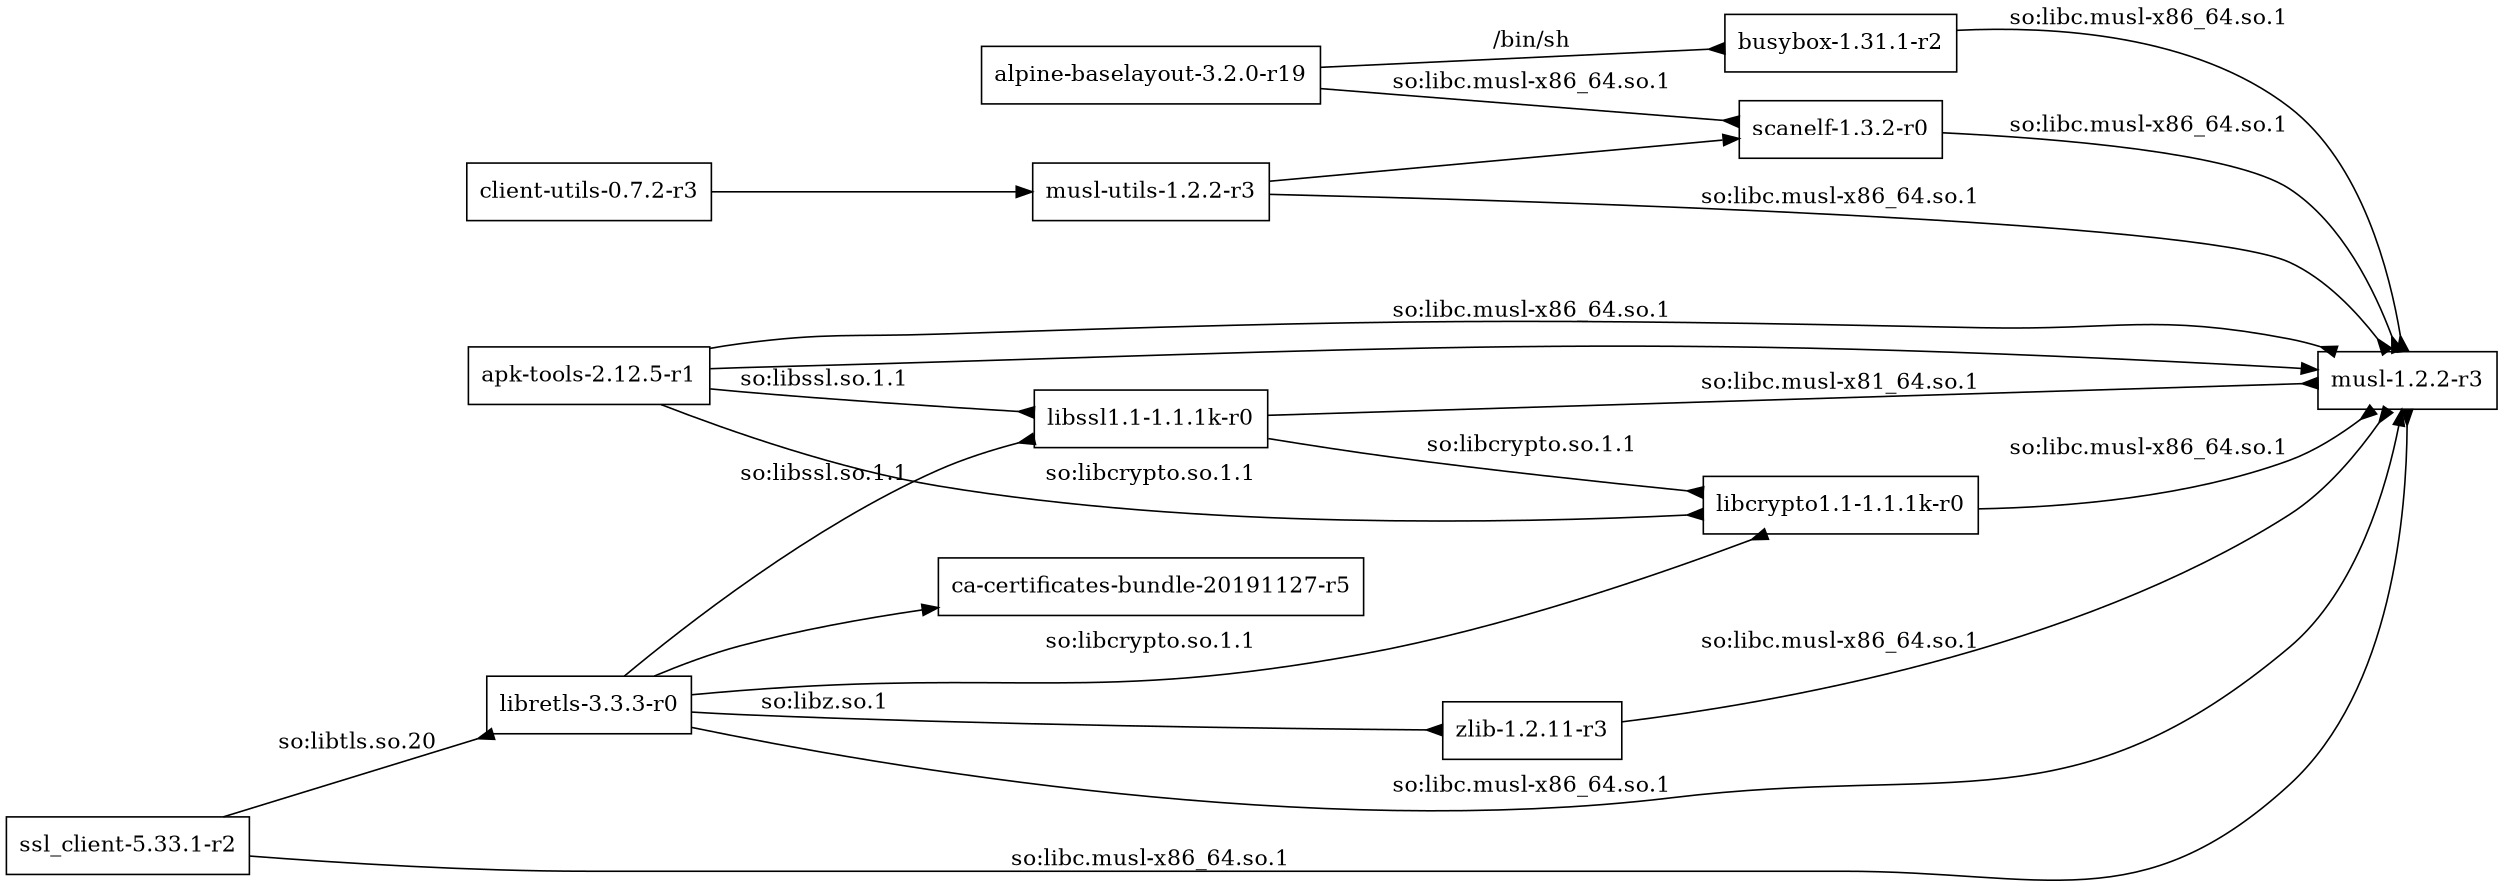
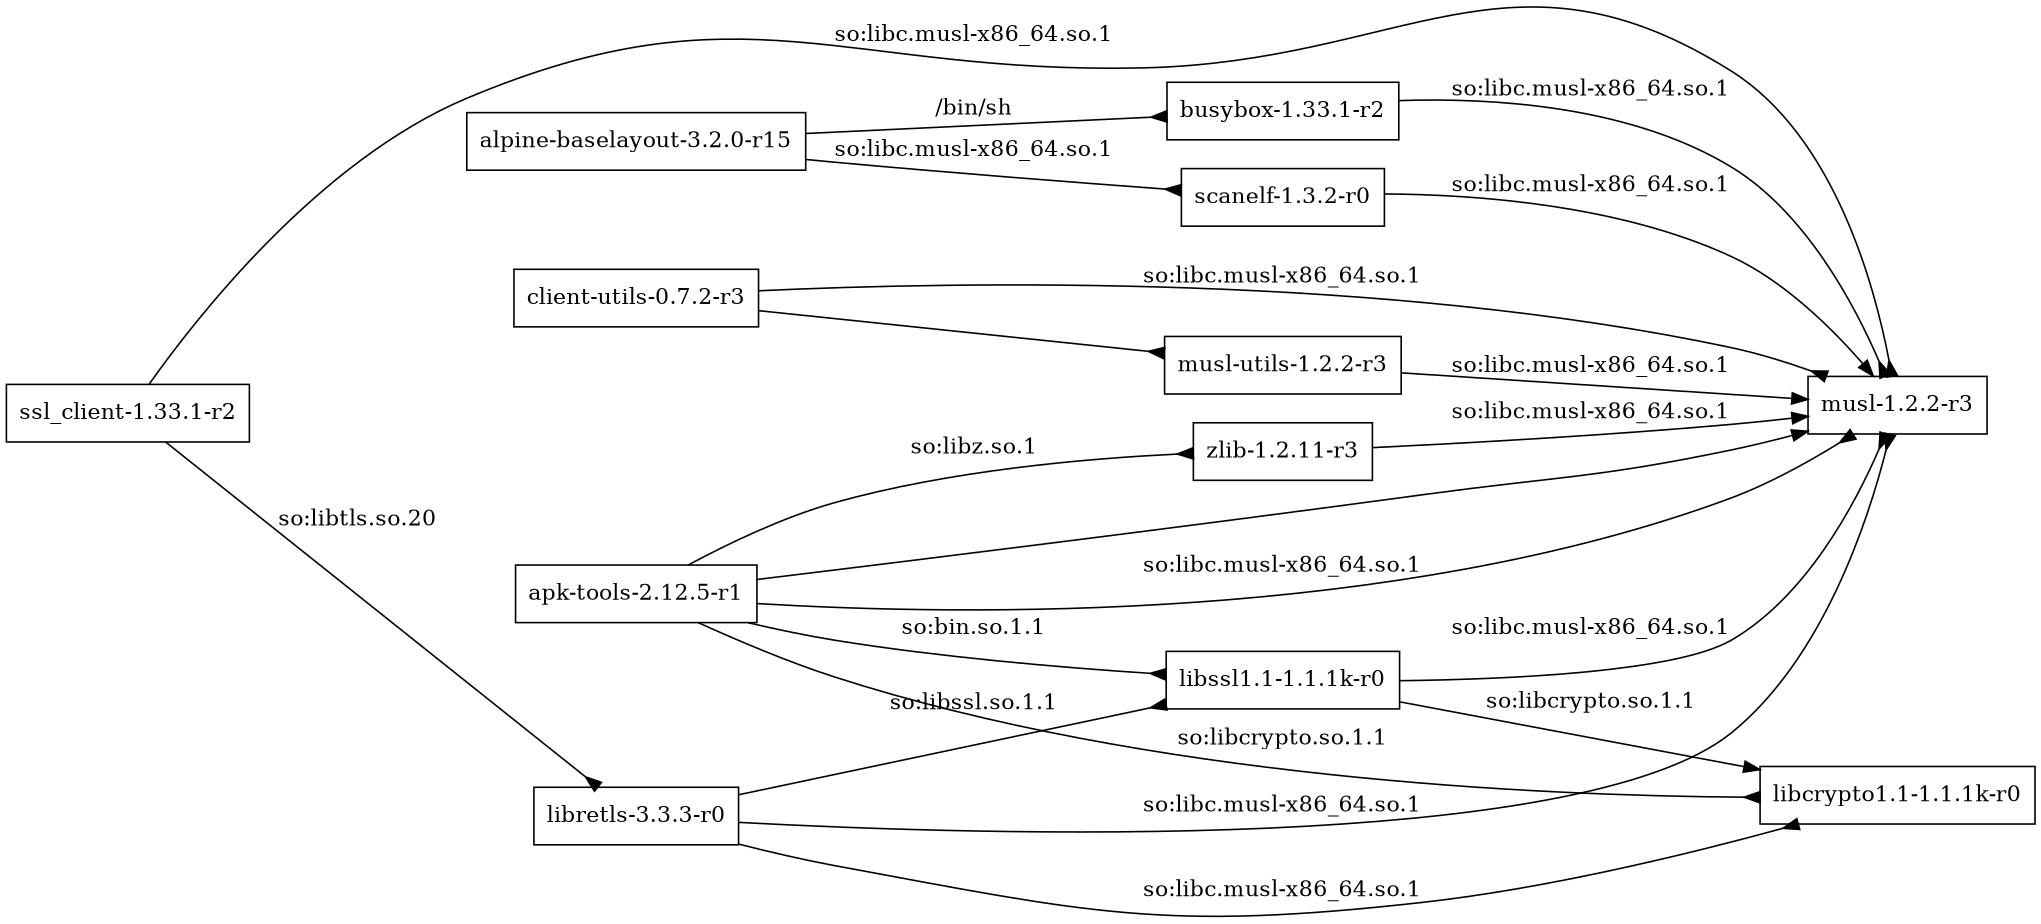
(1841, 43) -> (1283, 111)
(1151, 75) -> (636, 141)
(1496, 161) -> none
(2208, 161) -> (1645, 226)
(864, 192) -> (953, 331)
(1839, 215) -> (1597, 386)
(825, 380) -> (974, 628)
(1841, 383) -> (1591, 628)
(1477, 468) -> (1572, 734)
(2177, 490) -> (1288, 293)
(1151, 587) -> none
(2028, 634) -> (1583, 436)
(1151, 642) -> (1283, 890)
(1059, 724) -> (926, 482)
(1630, 801) -> (1406, 819)
(128, 846) -> (128, 413)
